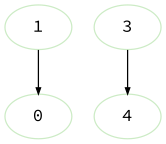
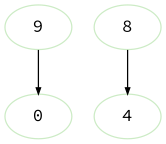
(38, 27) -> (38, 27)
(128, 27) -> (128, 27)
